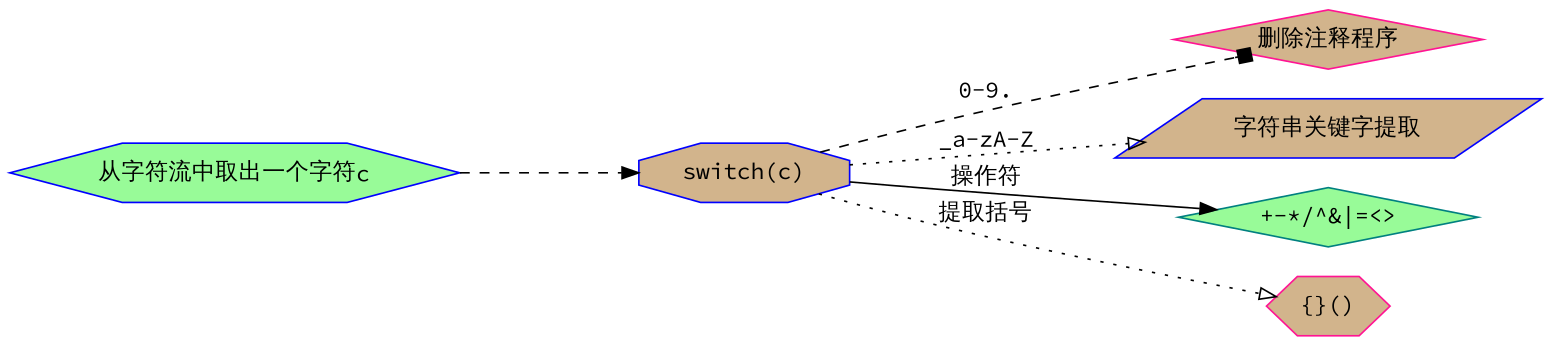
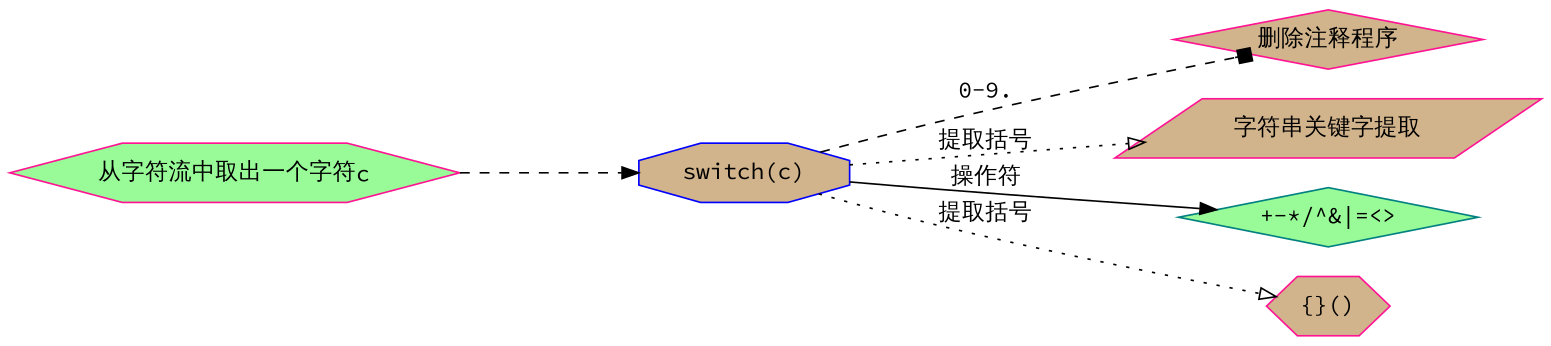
(1328, 128) -> (1328, 128)
(986, 141) -> (986, 141)
(235, 173) -> (235, 173)
